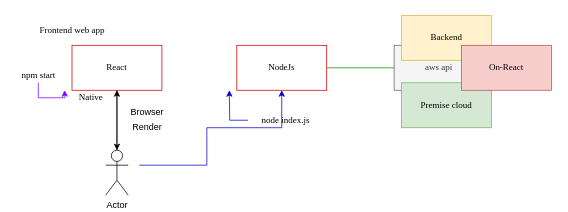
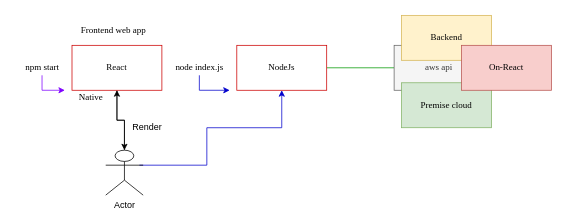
(72, 30) -> (113, 30)
(38, 75) -> (42, 68)
(147, 113) -> none
(285, 120) -> (199, 68)
(117, 173) -> (124, 173)
